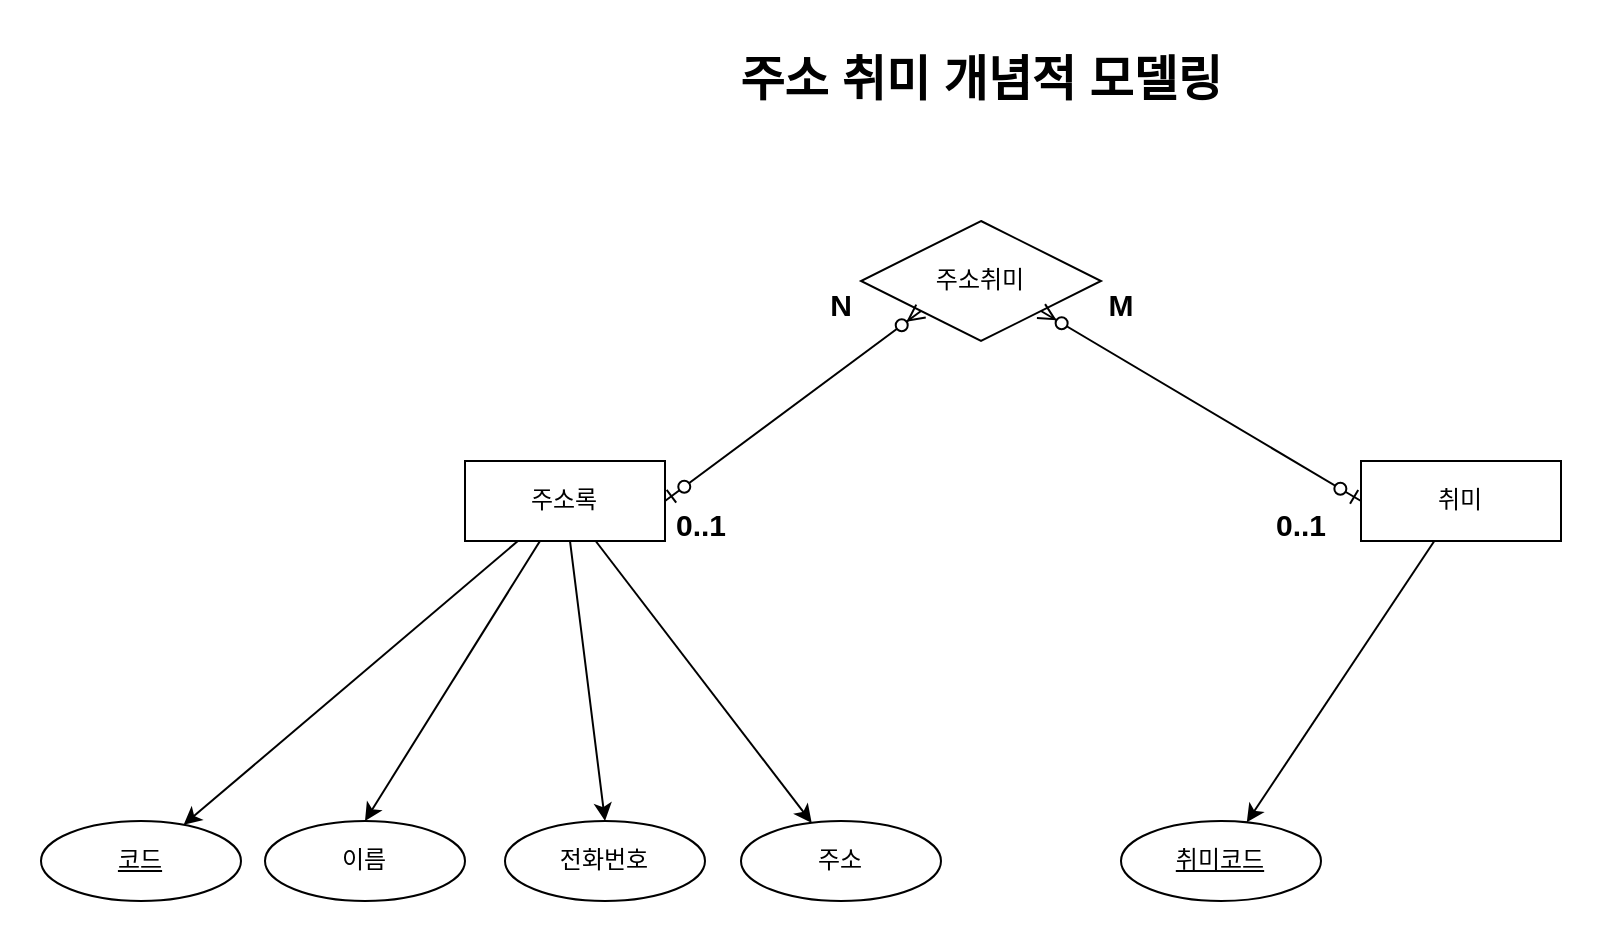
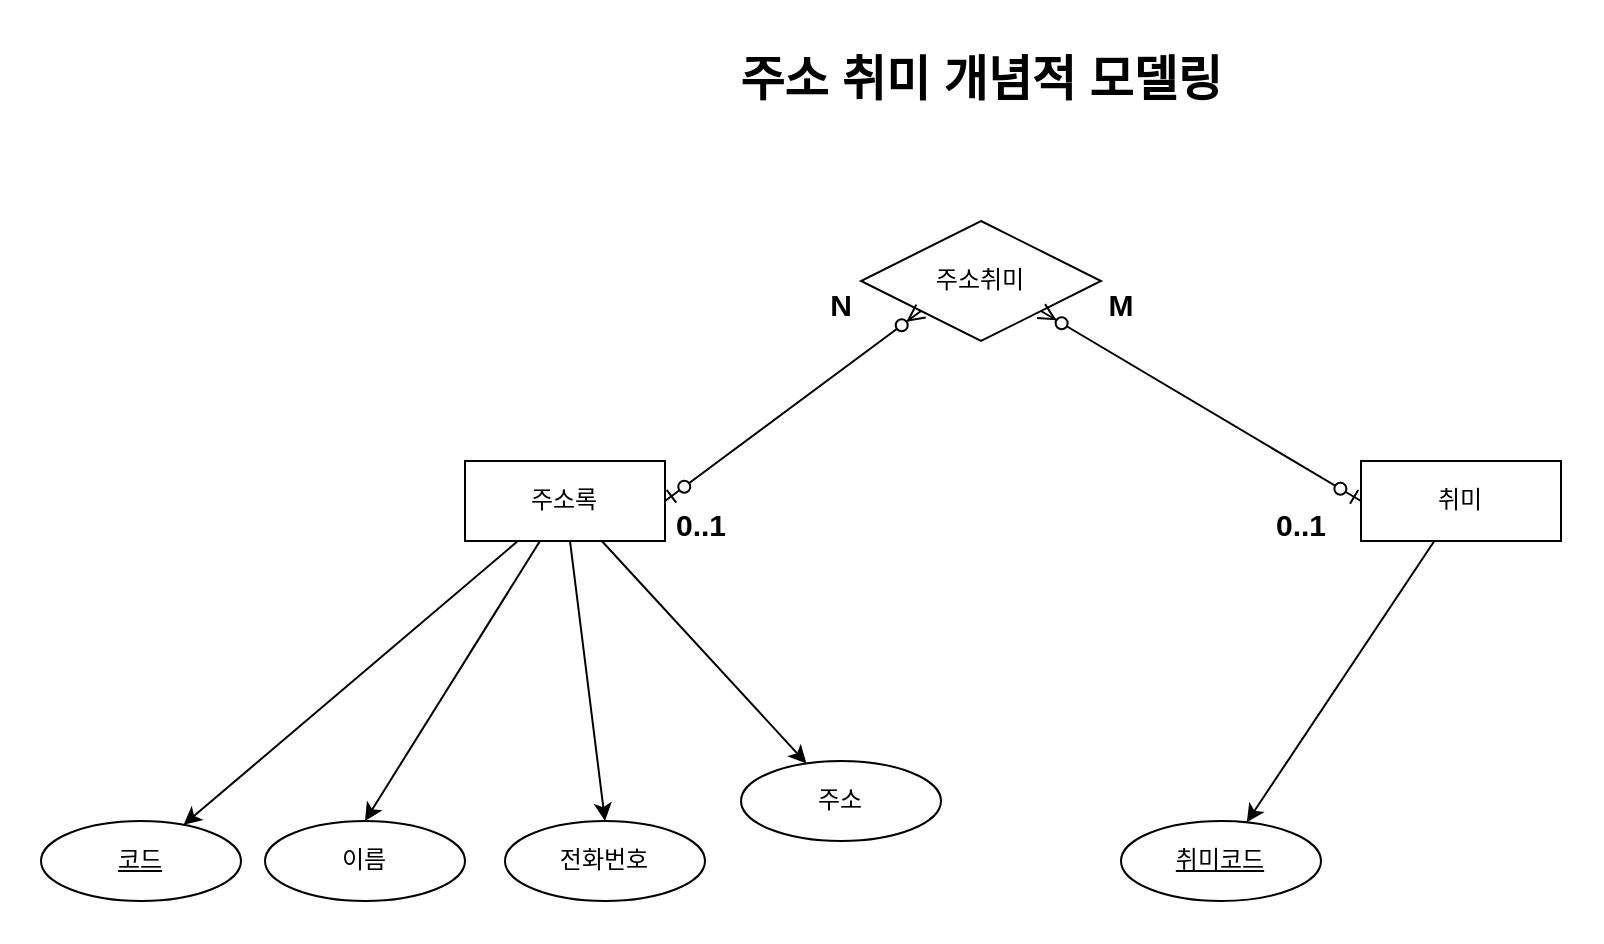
(841, 861) -> (841, 801)
